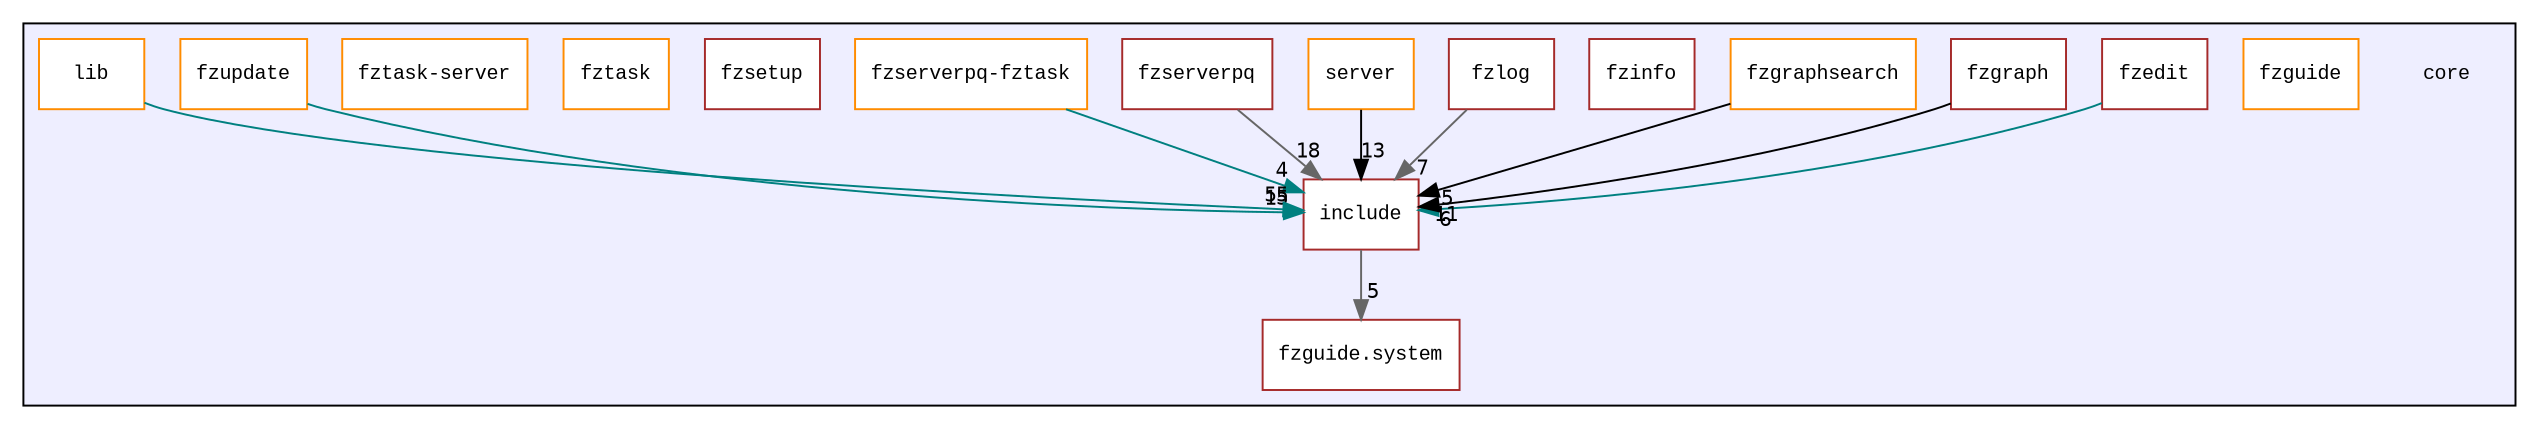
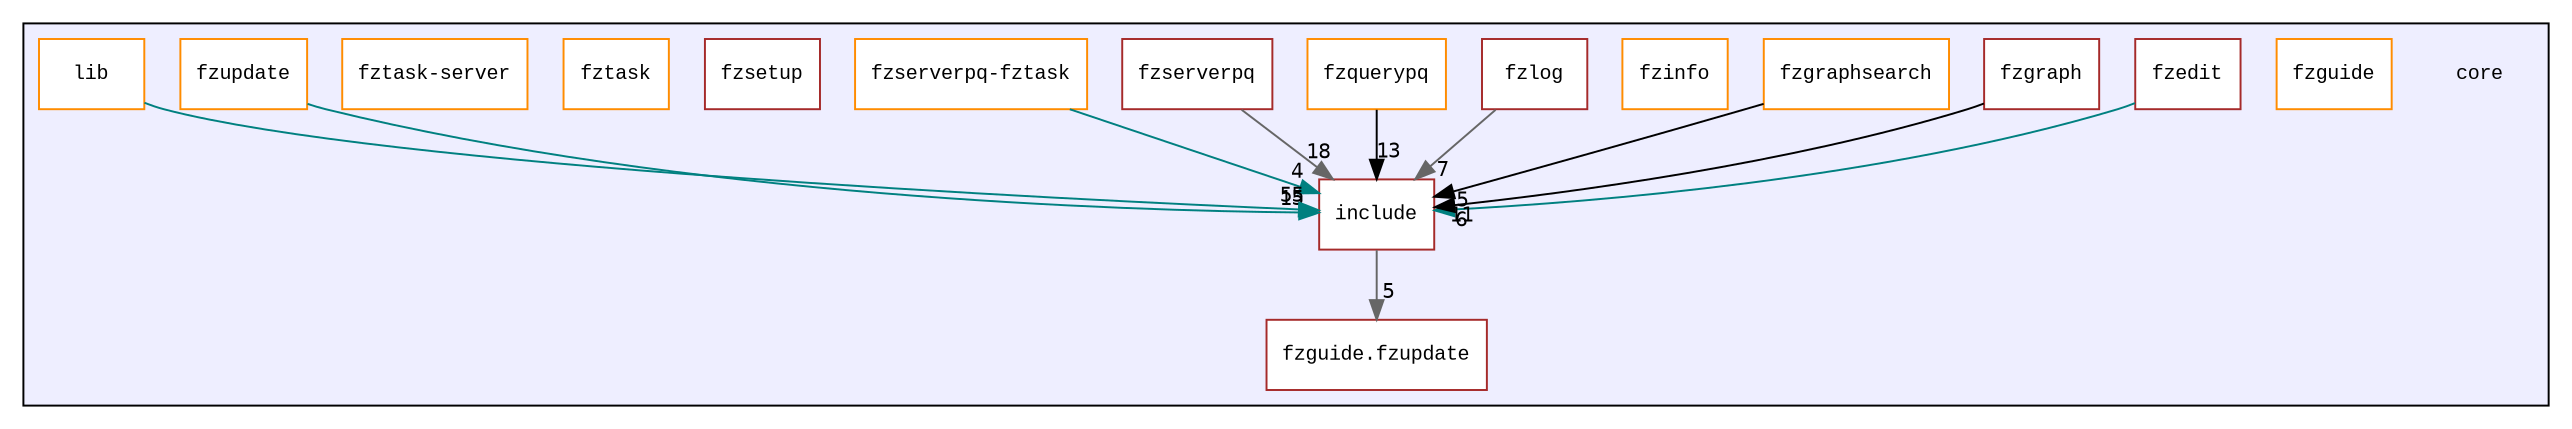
(1361, 74) -> (1377, 74)
(1642, 74) -> (1675, 74)
(1361, 355) -> (1377, 355)
